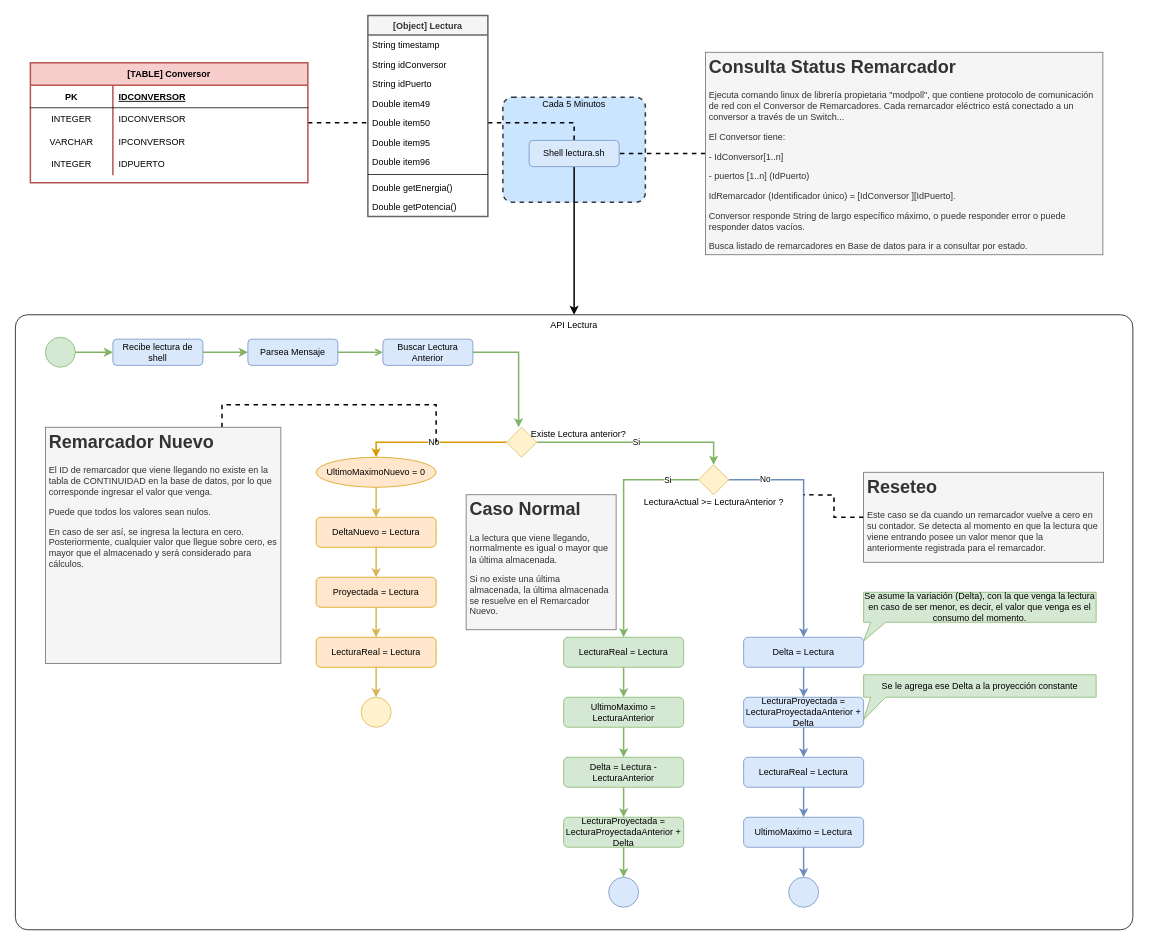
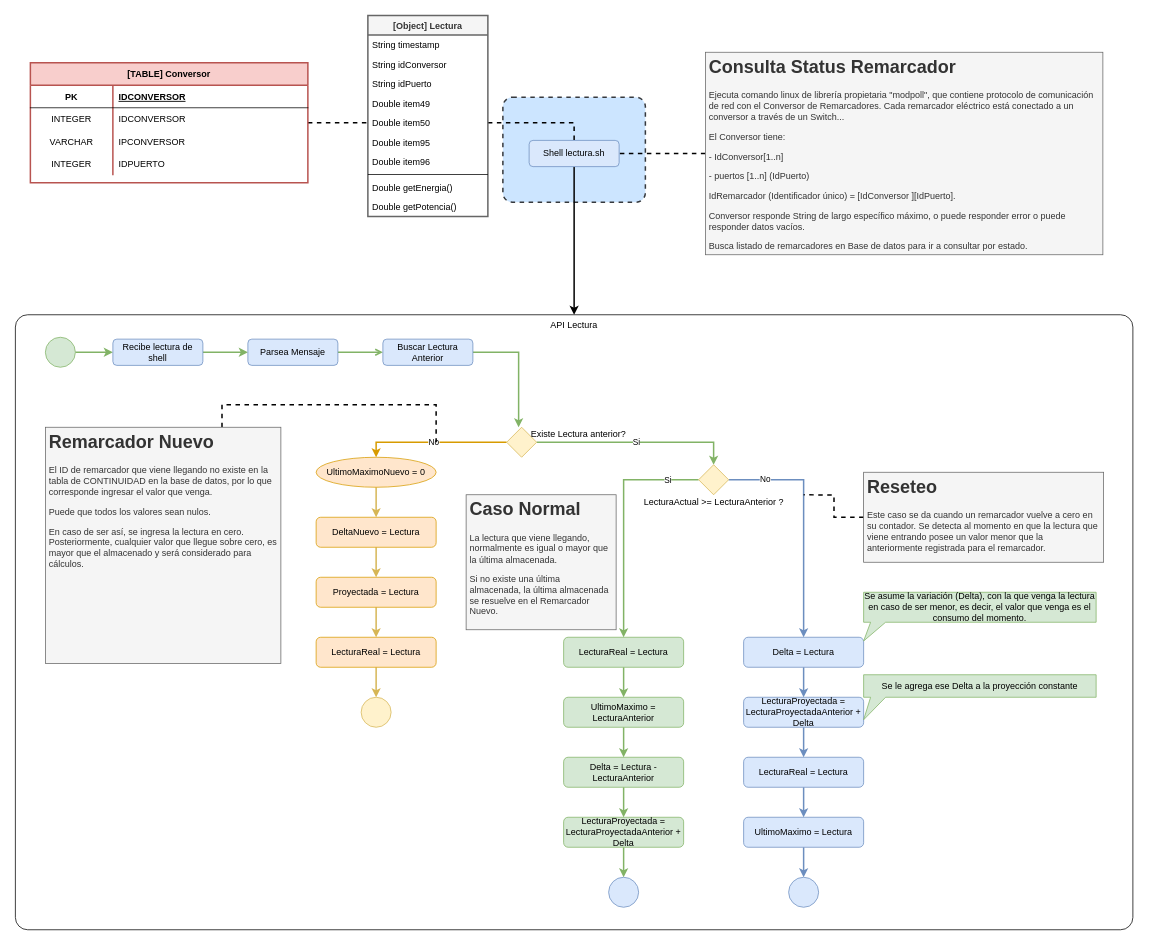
(574, 105) -> none
